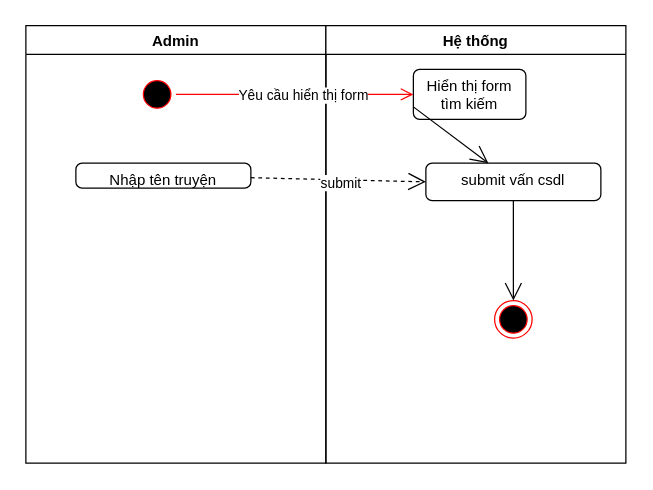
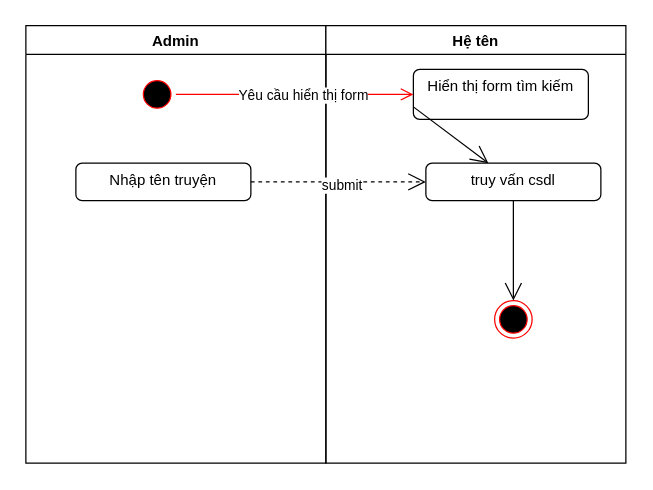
(475, 41) -> (475, 41)
(469, 94) -> (501, 94)
(163, 176) -> (163, 182)
(513, 181) -> (513, 181)
